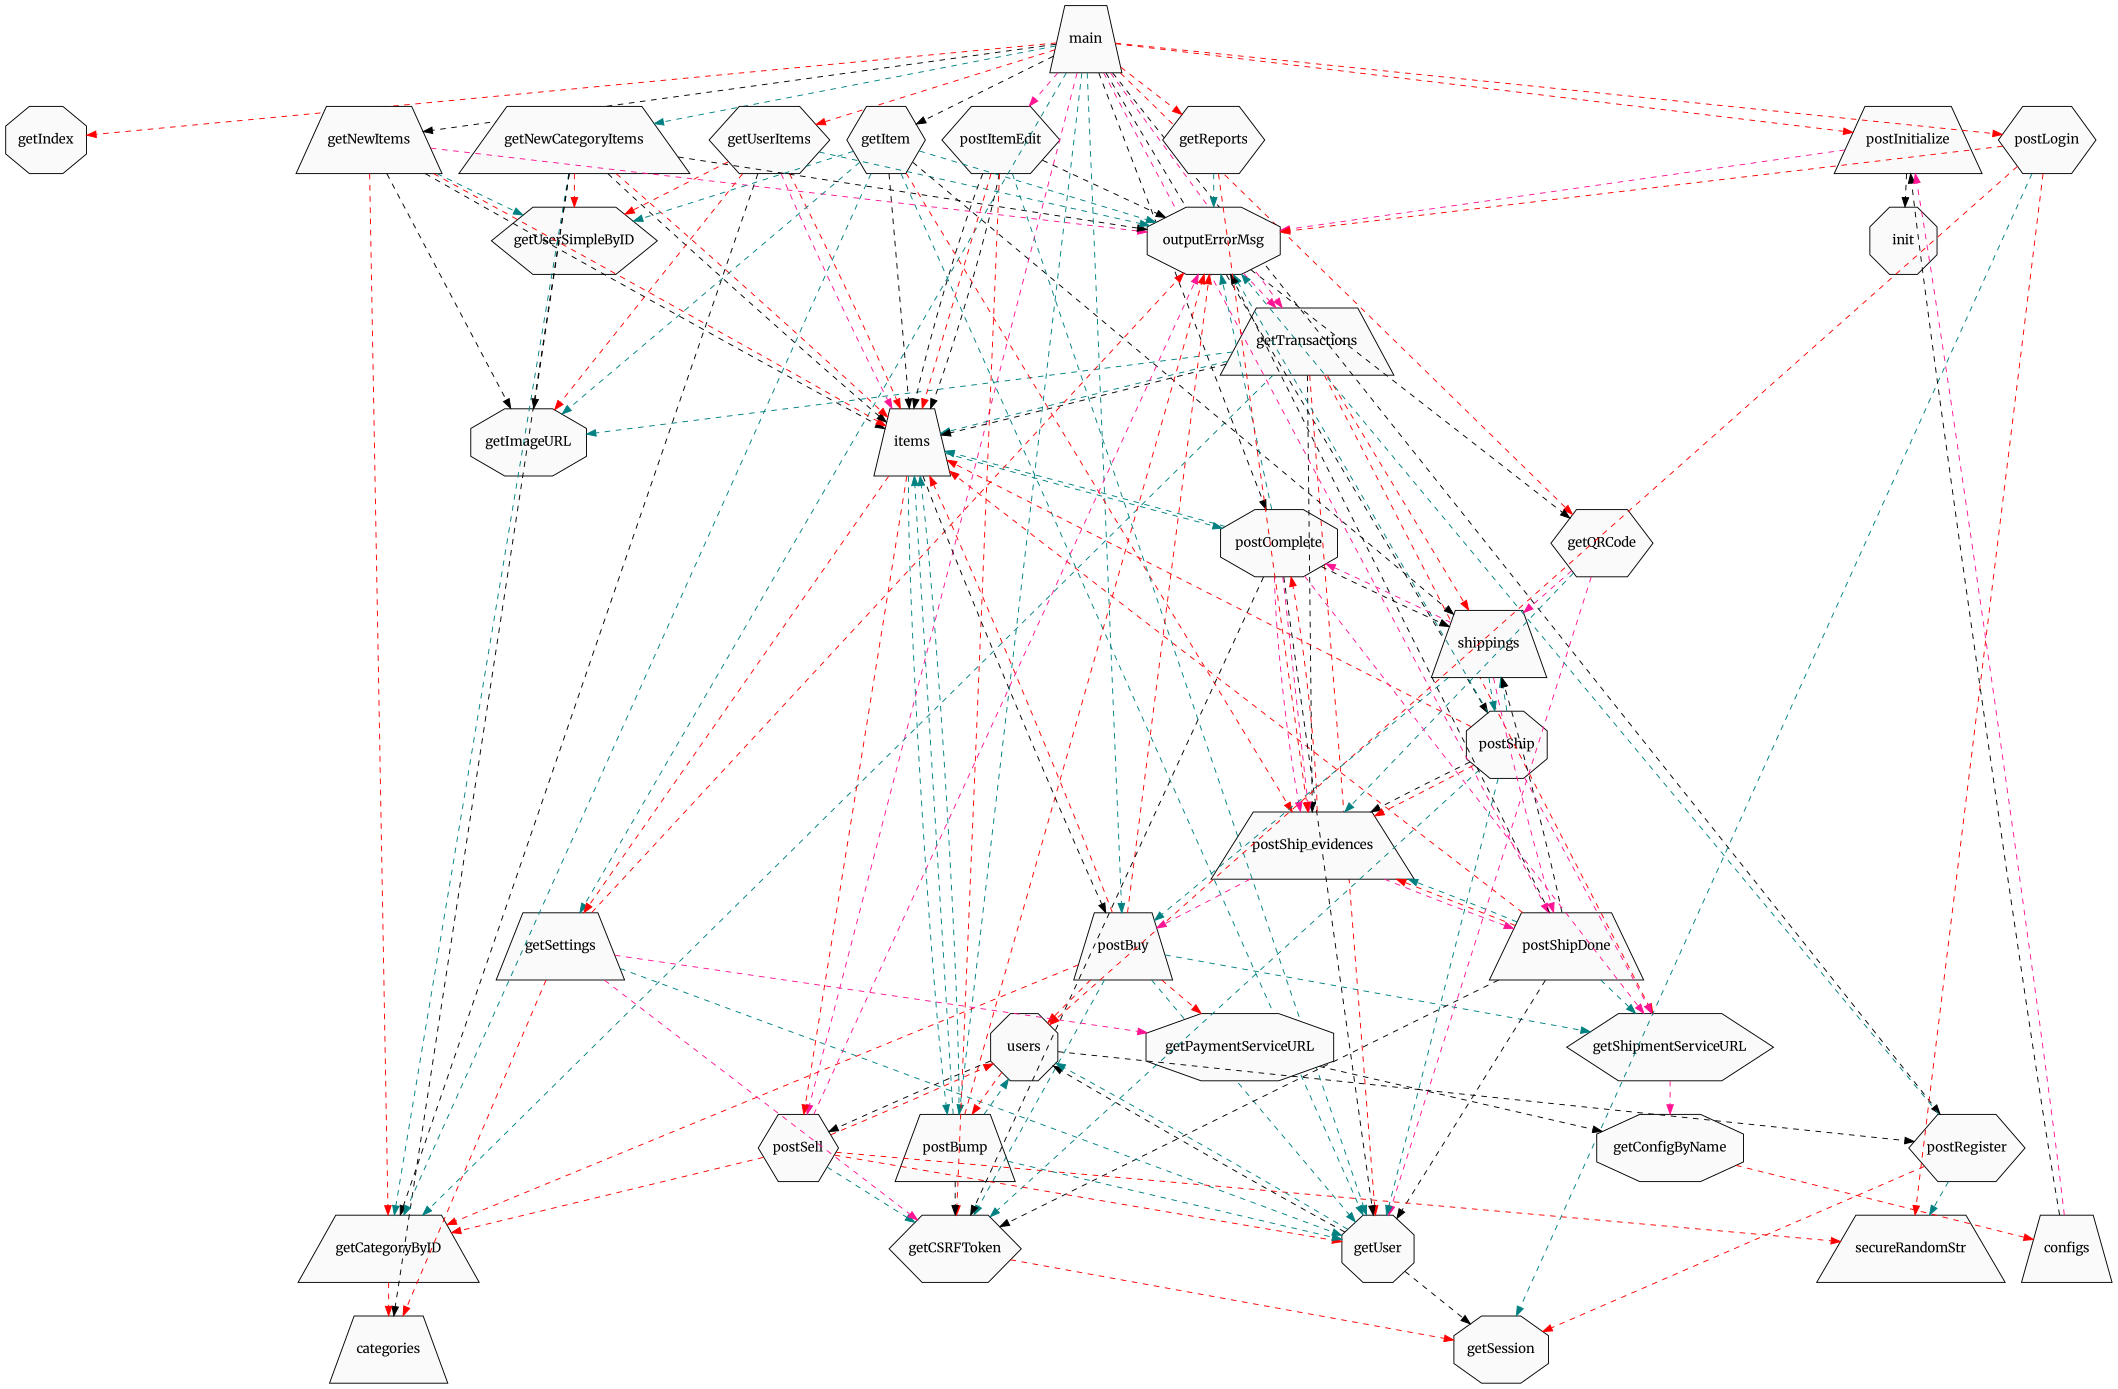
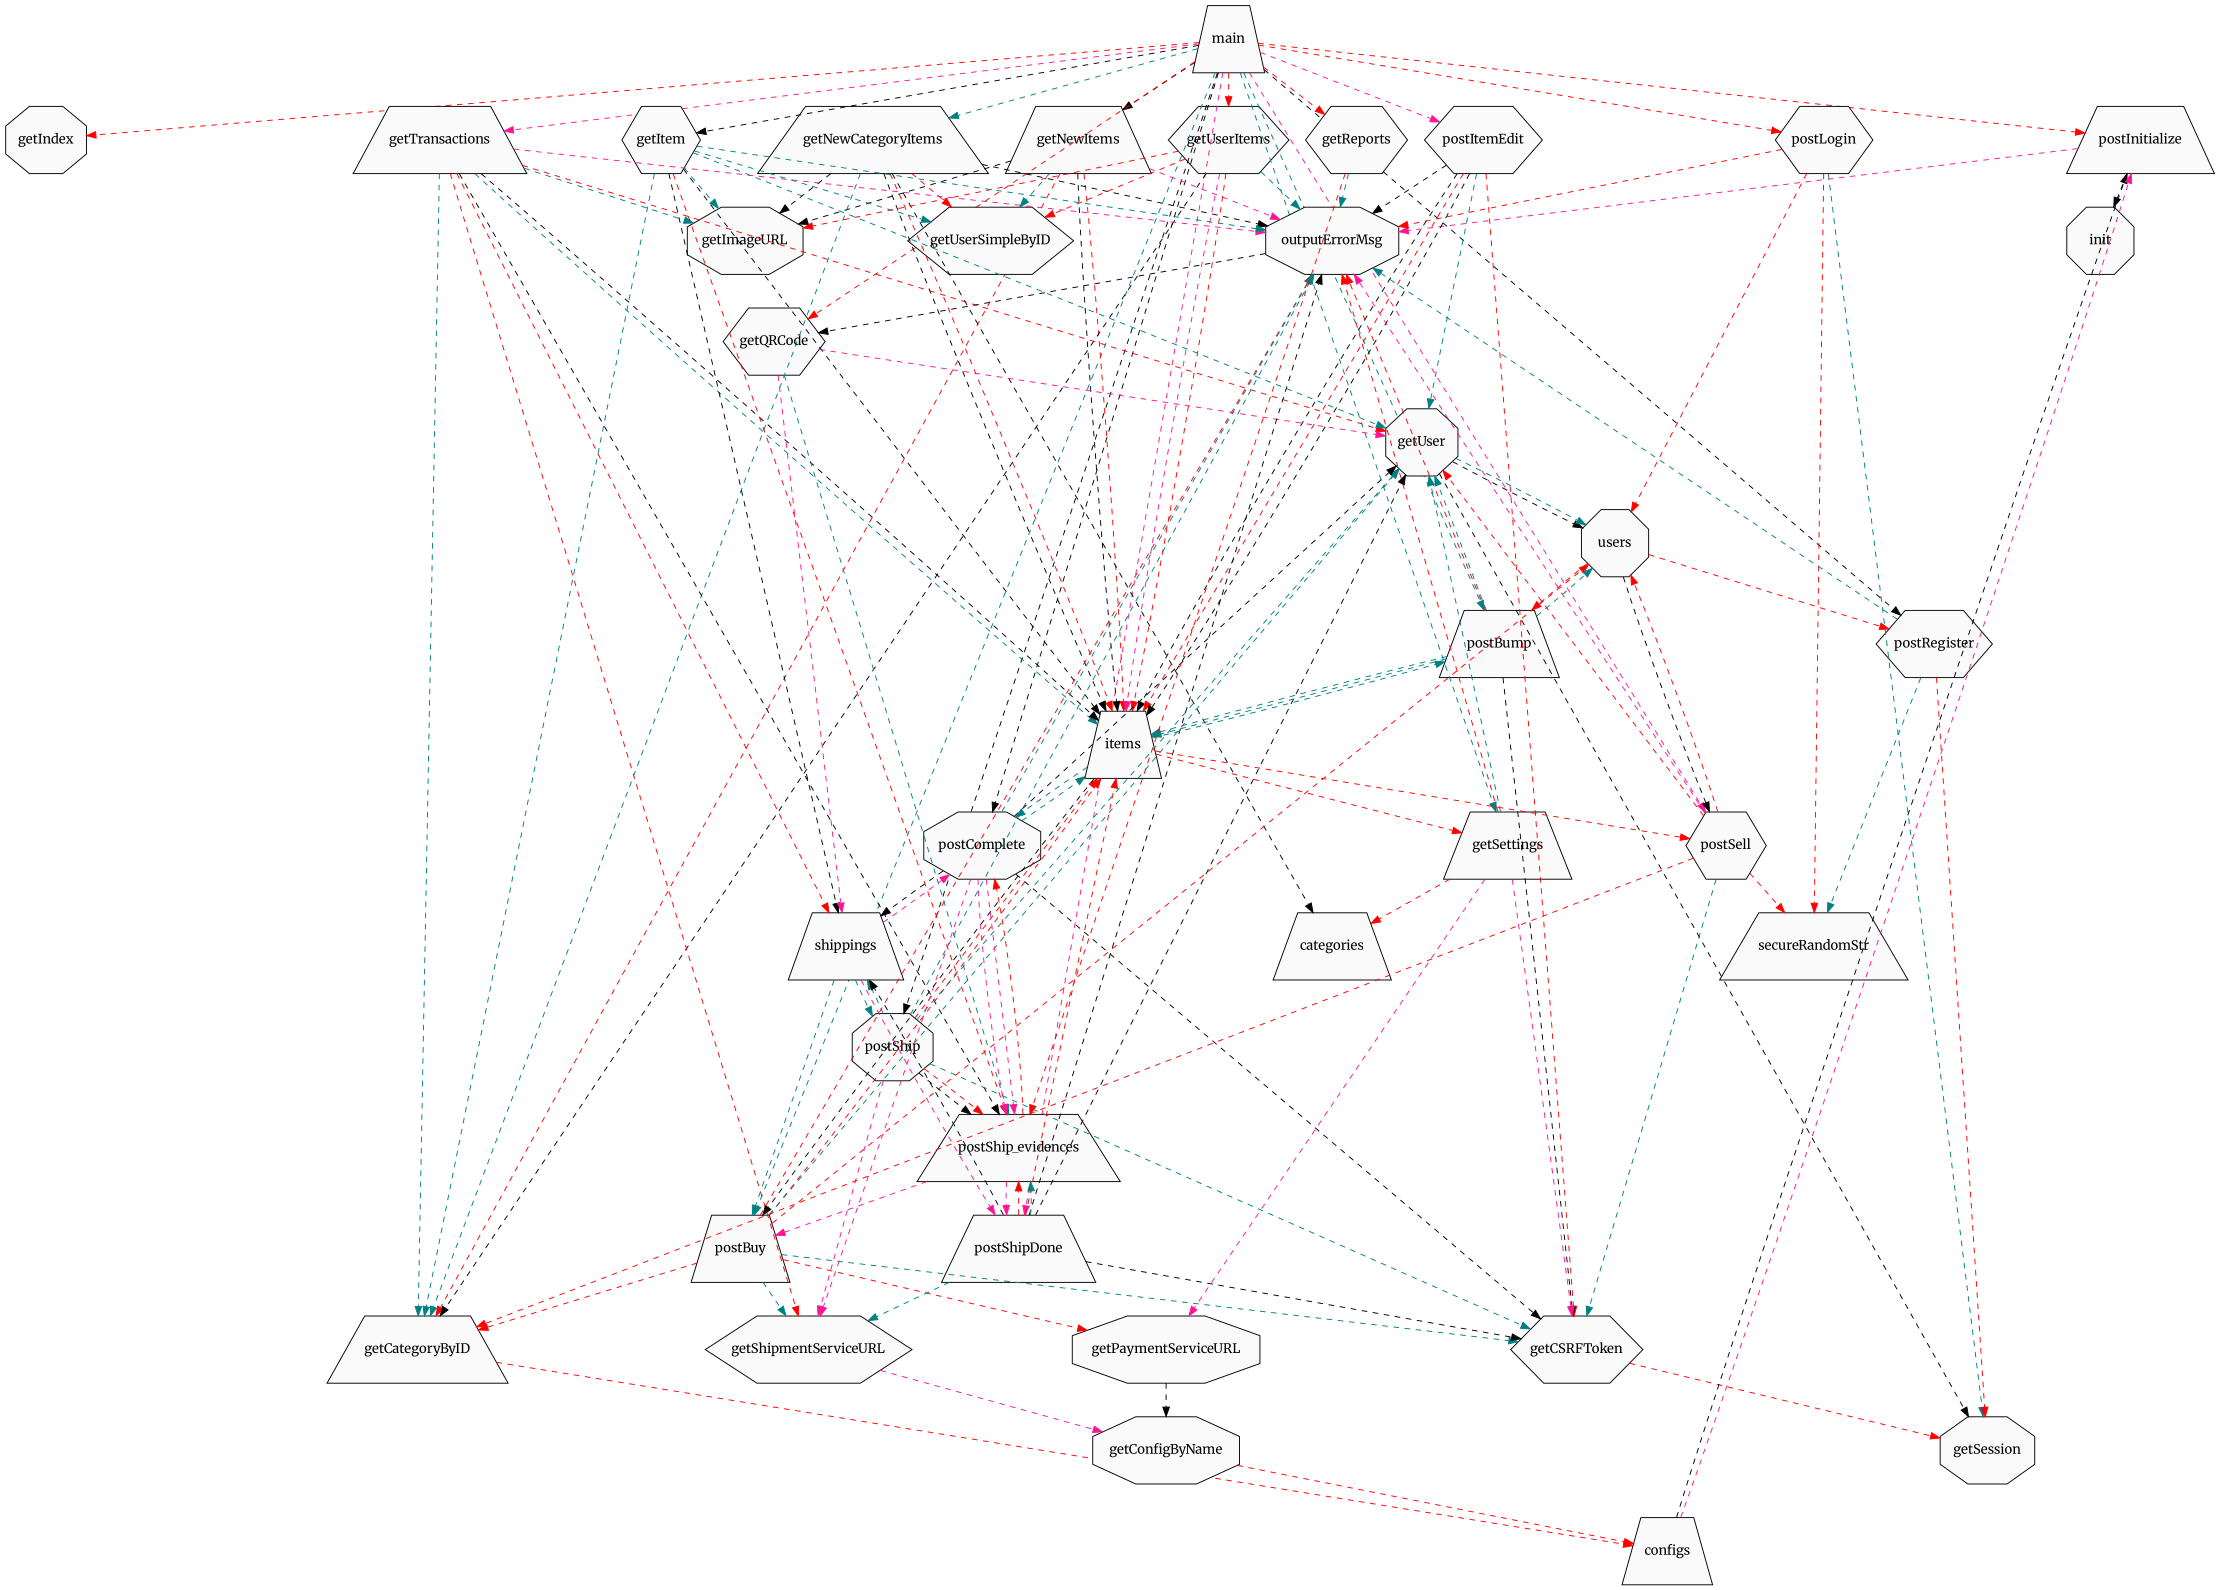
(1256, 287) -> (866, 188)
(1481, 1096) -> (1764, 590)
(389, 1294) -> (1060, 1453)
